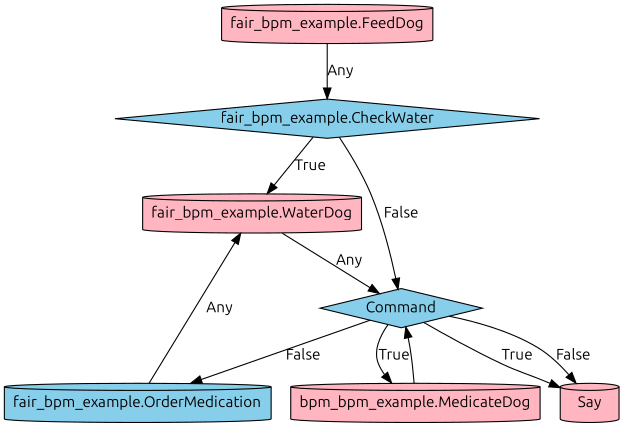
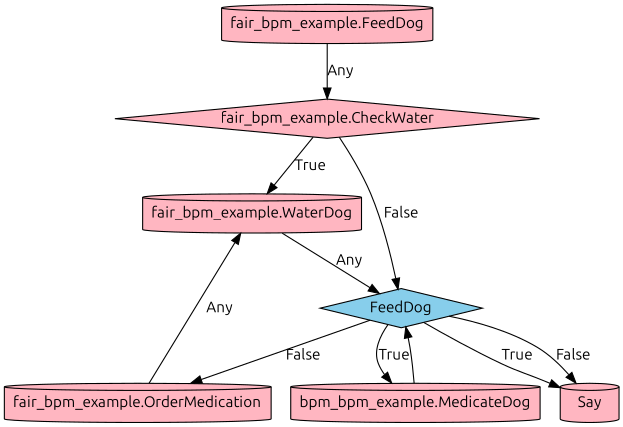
(327, 119) -> (327, 119)
(401, 308) -> (401, 308)
(138, 403) -> (138, 403)
